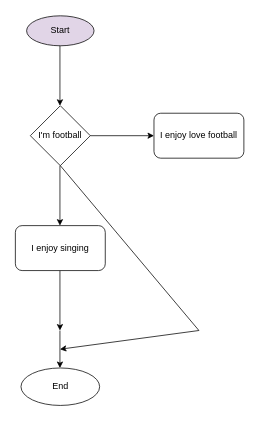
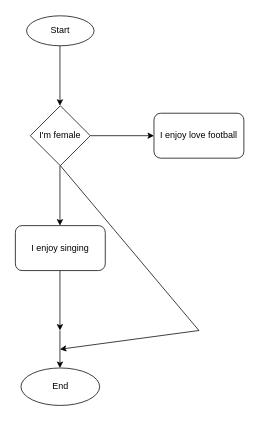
(60, 30) -> (60, 30)
(60, 135) -> (60, 135)
